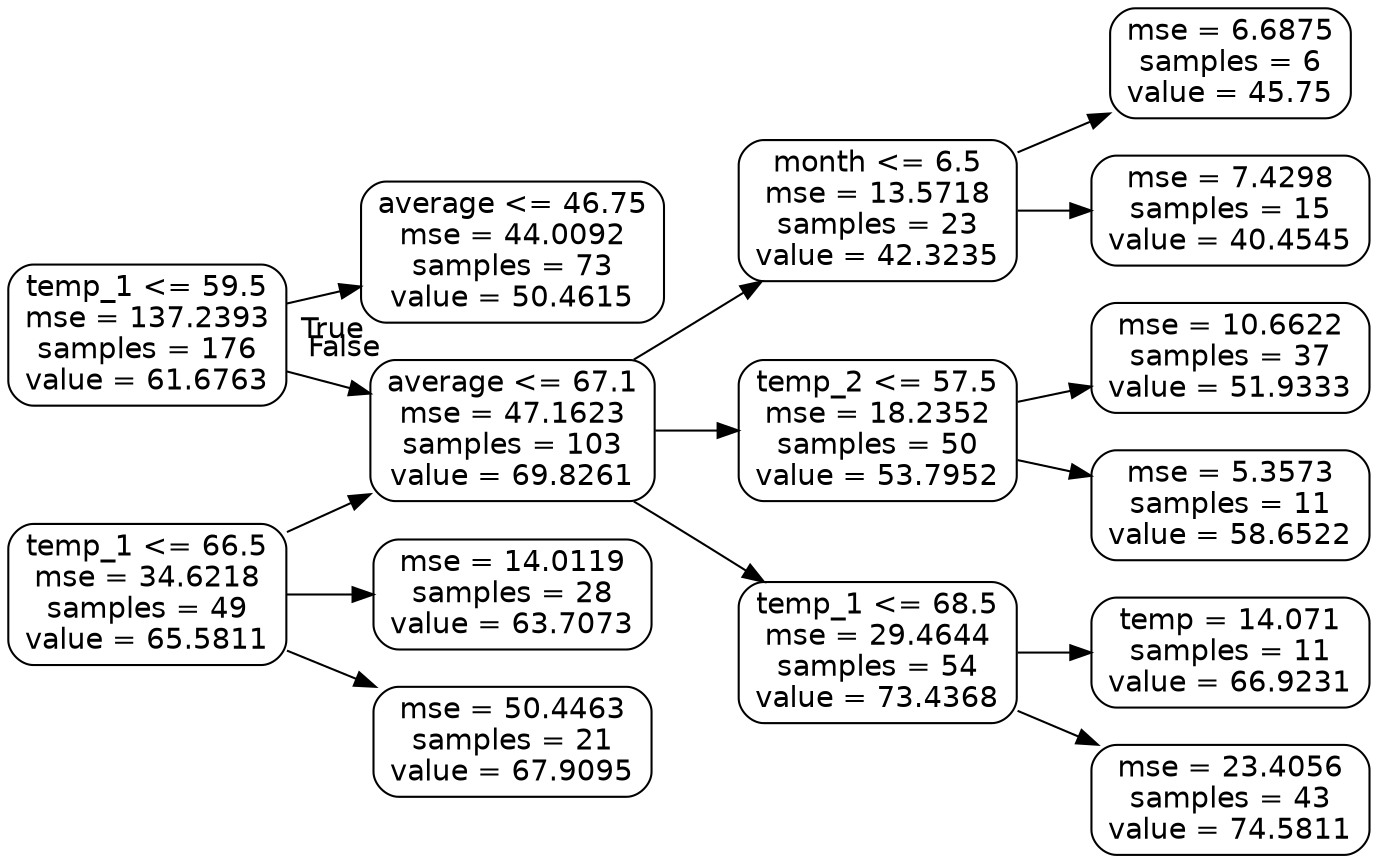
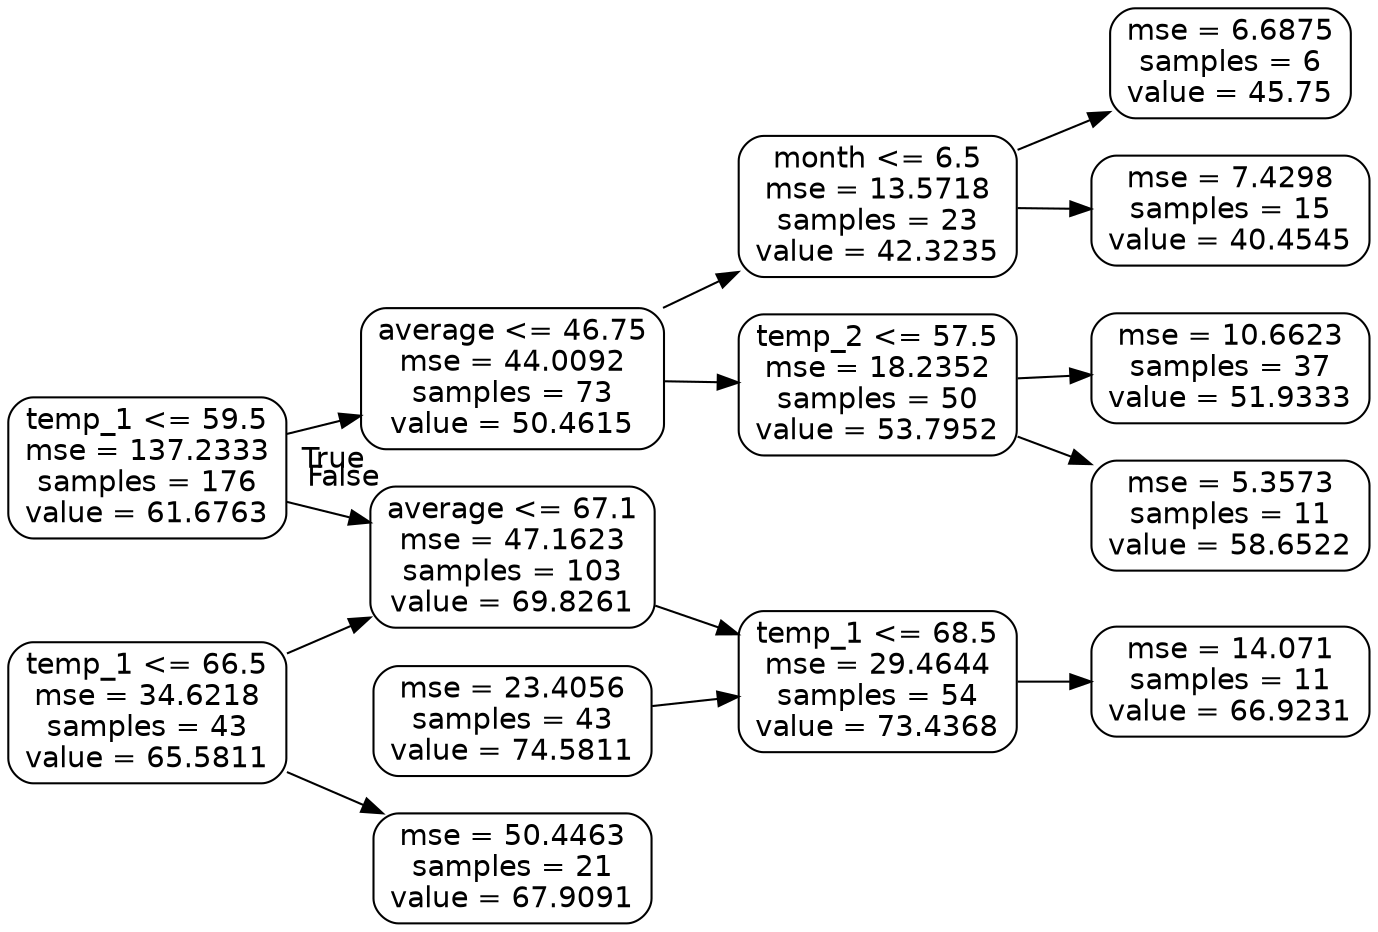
(689, 326) -> (691, 295)
(147, 335) -> (147, 468)
(1230, 358) -> (1230, 368)
(686, 431) -> (691, 382)
(147, 594) -> (147, 713)
(513, 594) -> none
(1230, 653) -> (1230, 682)
(1048, 724) -> (685, 702)
(513, 742) -> (513, 868)
